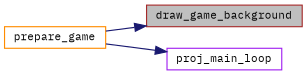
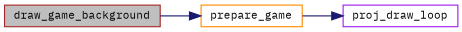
(120, 29) -> (175, 16)
(224, 59) -> (400, 16)
